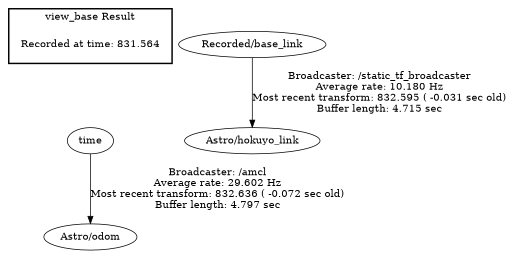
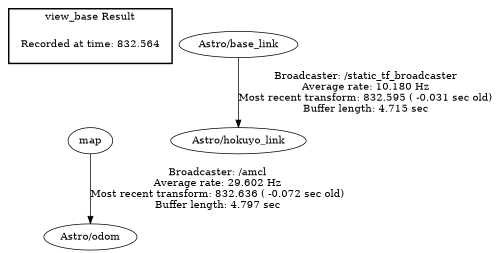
(90, 44) -> (90, 44)
(252, 44) -> (238, 44)
(90, 141) -> (90, 141)
